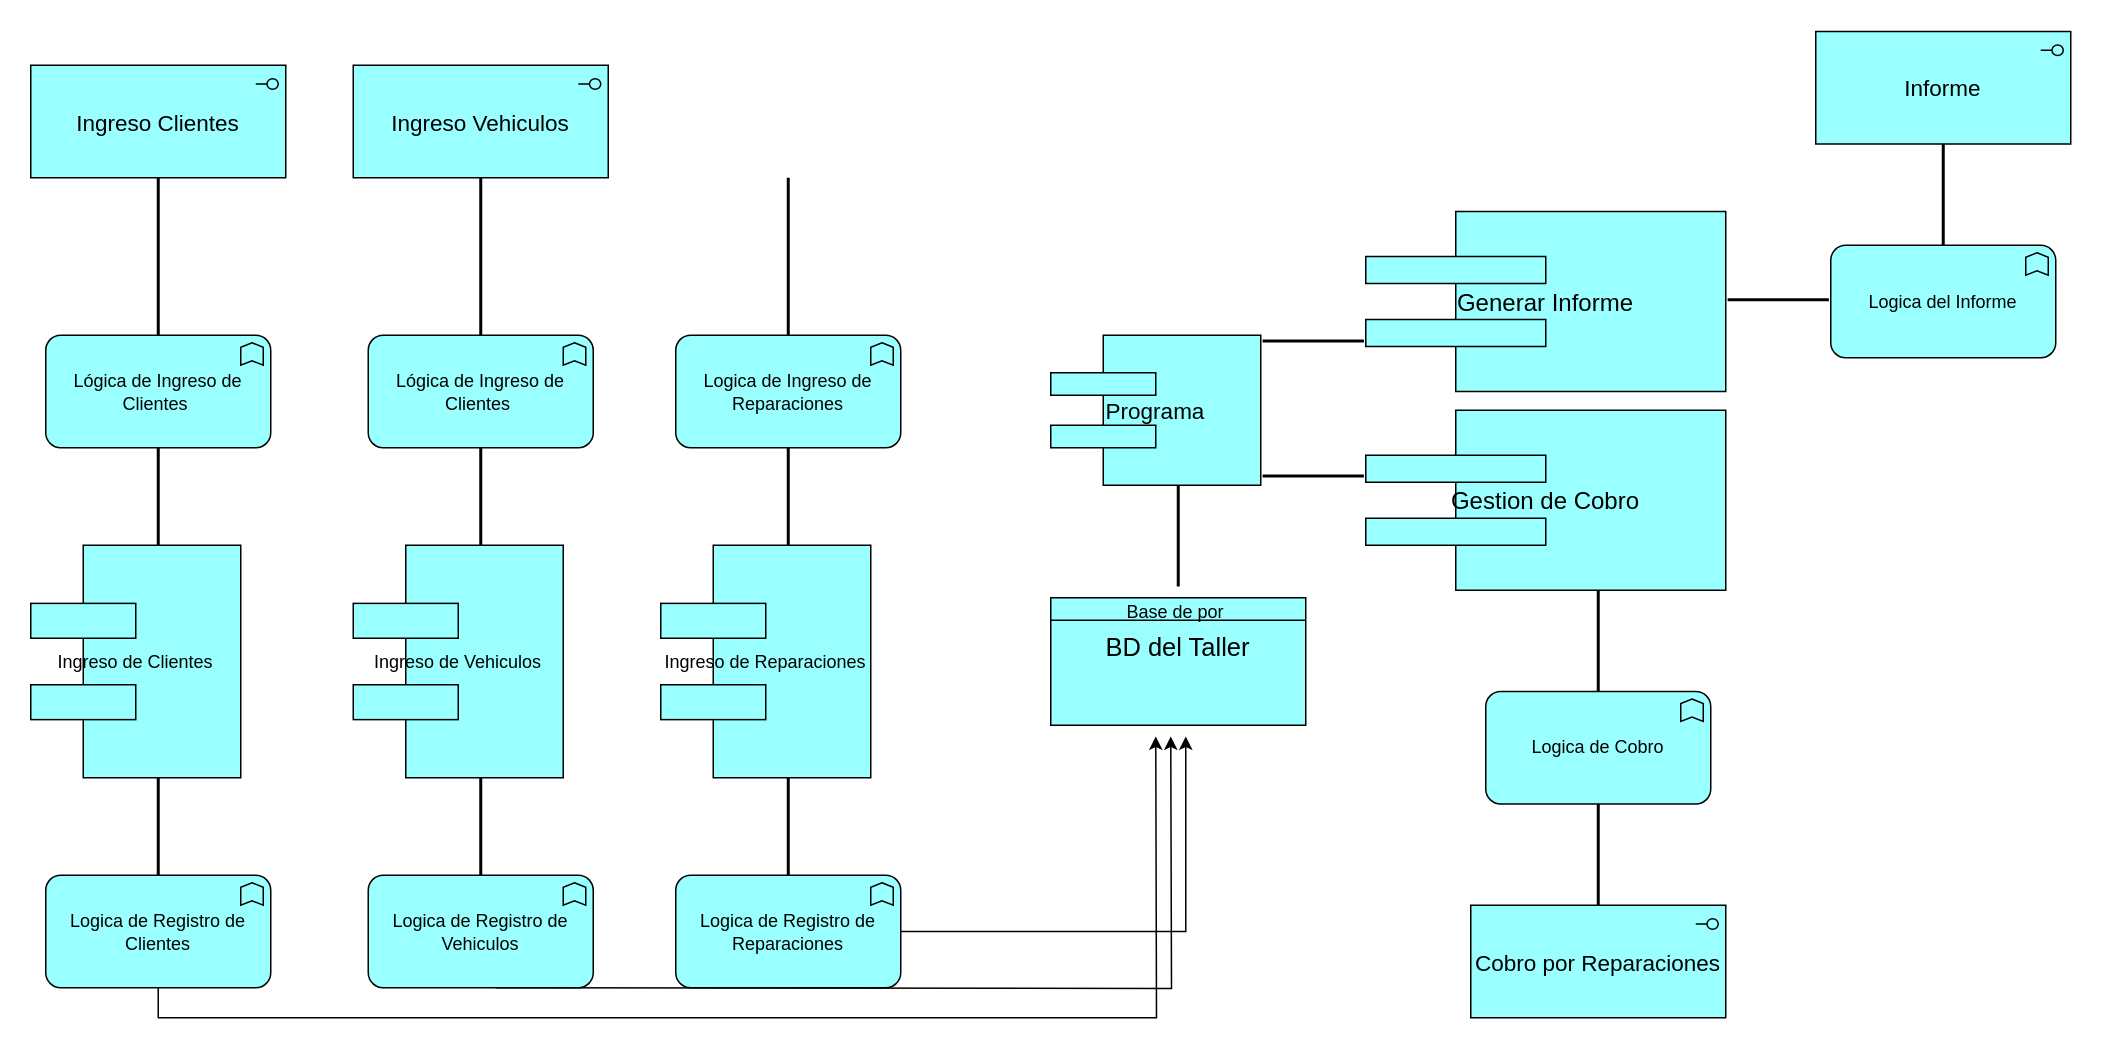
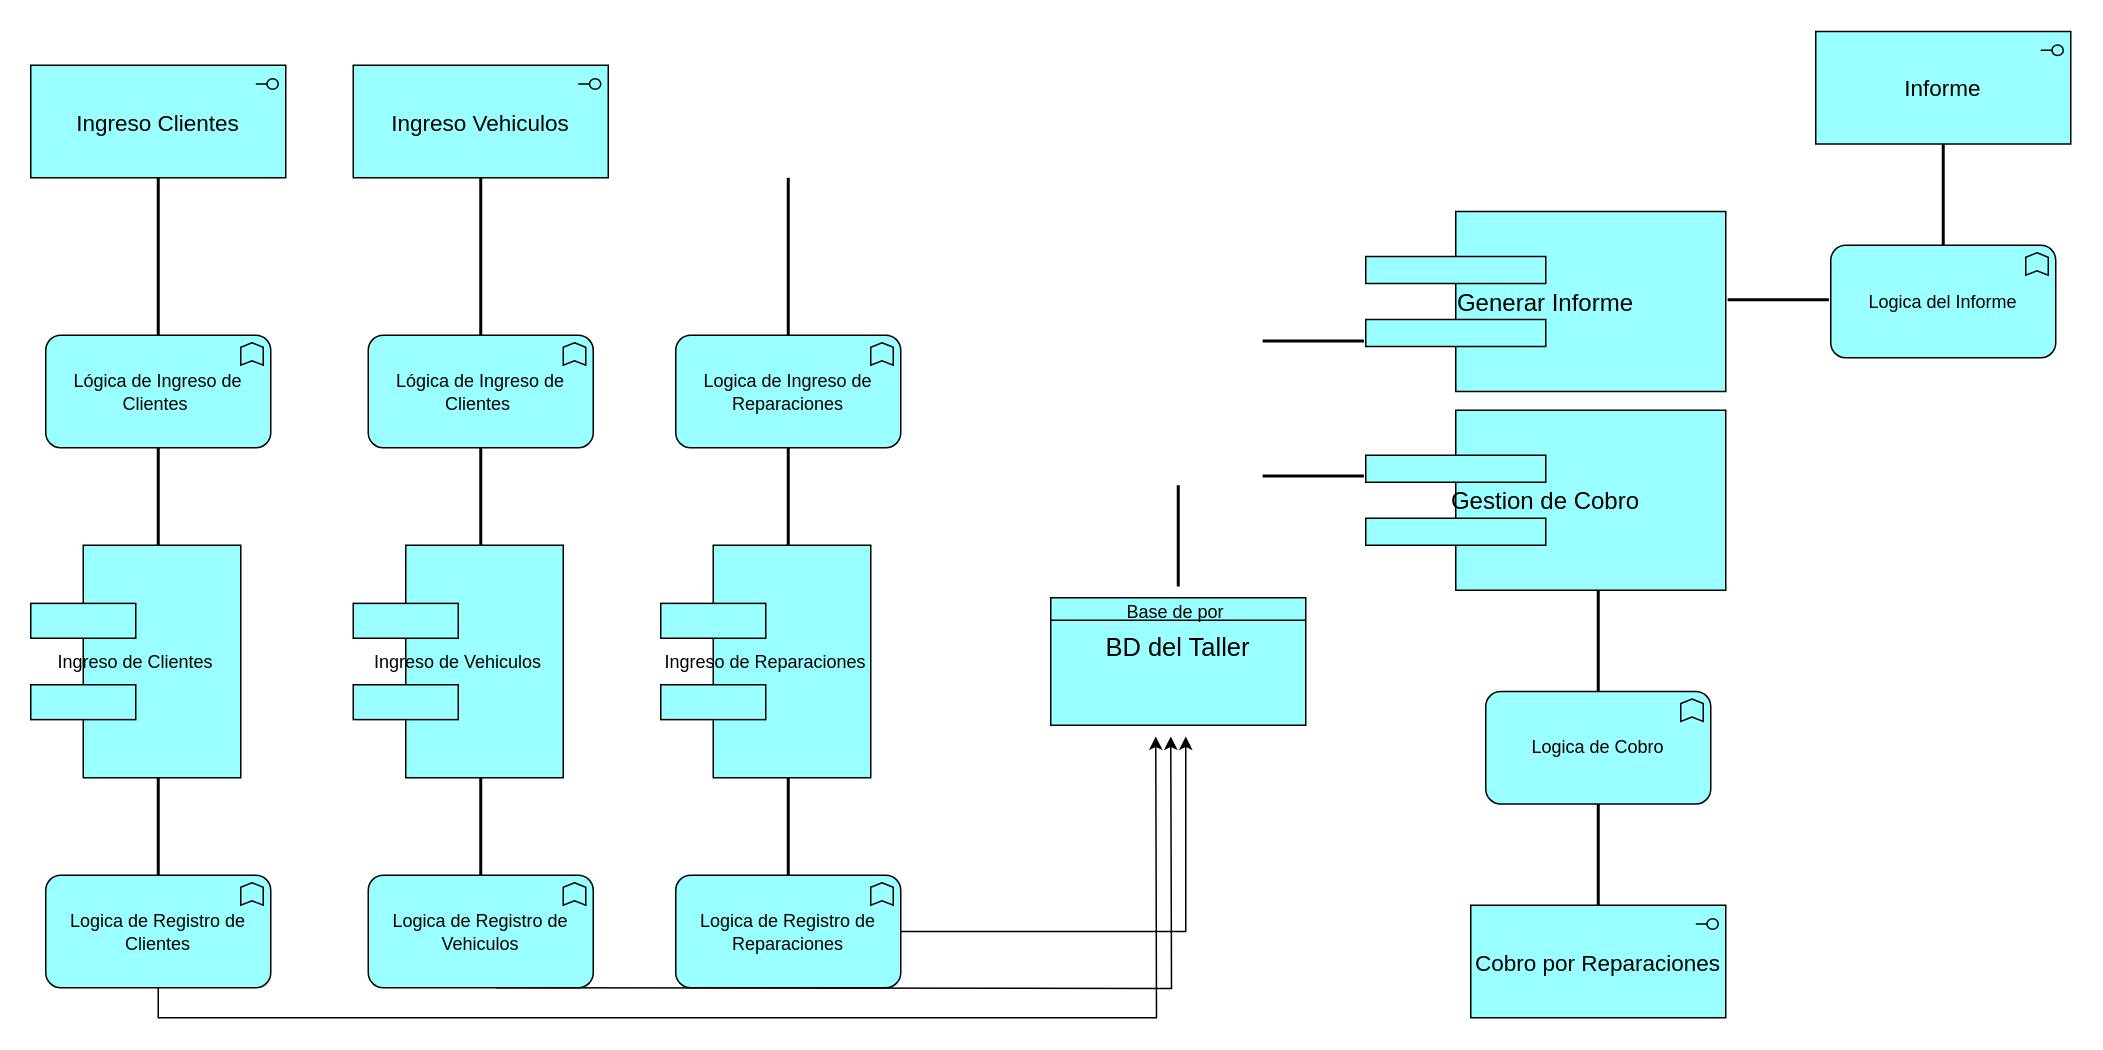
(1156, 410) -> none
